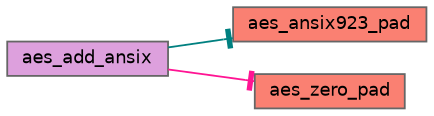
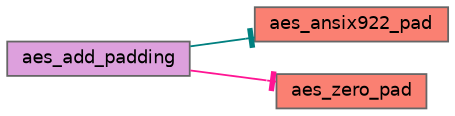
(330, 24) -> (351, 24)
(88, 59) -> (98, 59)
